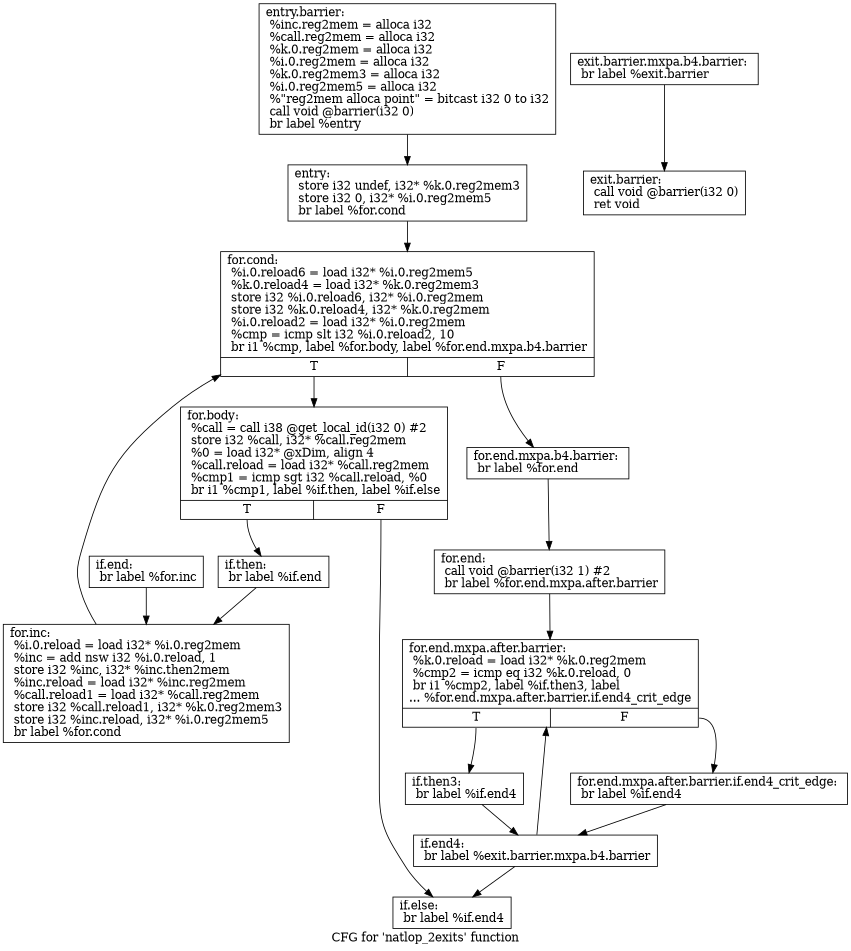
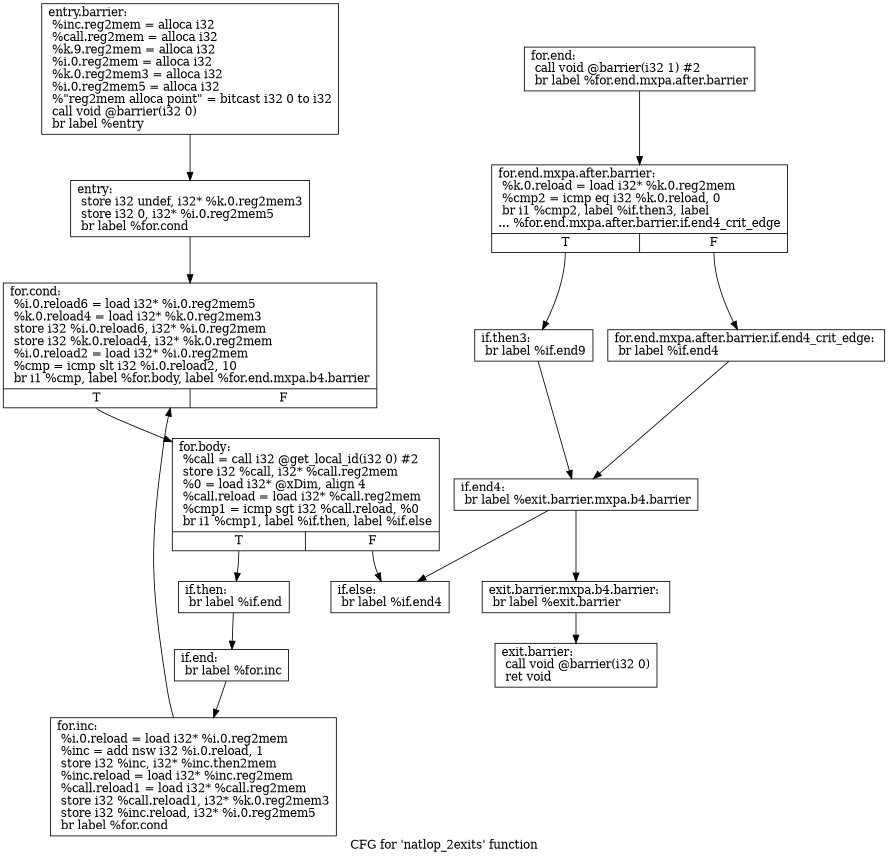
(349, 50) -> (132, 50)
(307, 428) -> (299, 460)
(548, 463) -> none
(238, 603) -> (233, 627)
(541, 785) -> (576, 542)
(464, 795) -> (534, 351)
